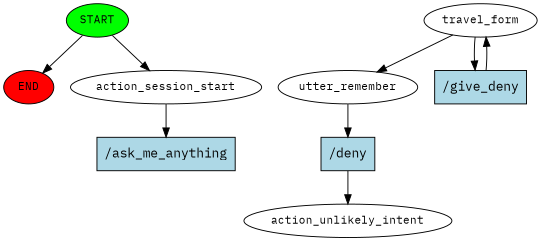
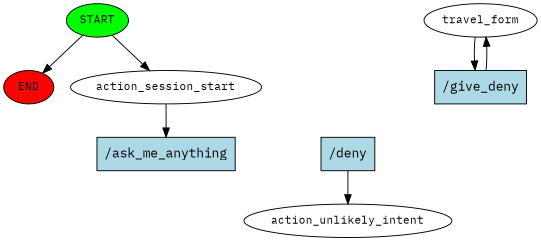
(348, 87) -> none
